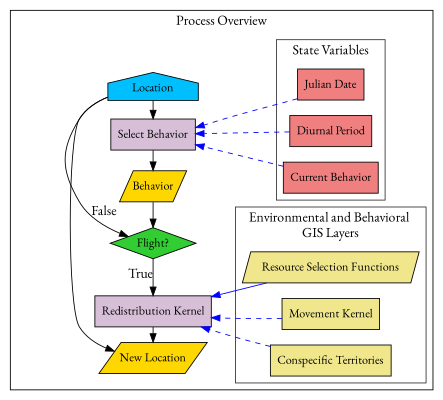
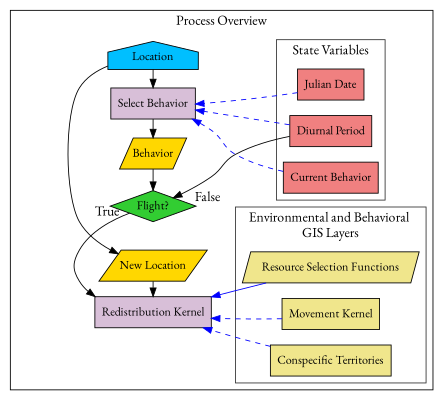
(66, 168) -> (229, 159)
(153, 330) -> (153, 285)
